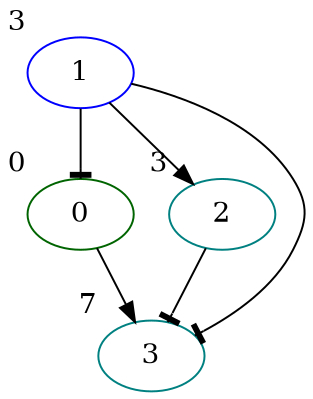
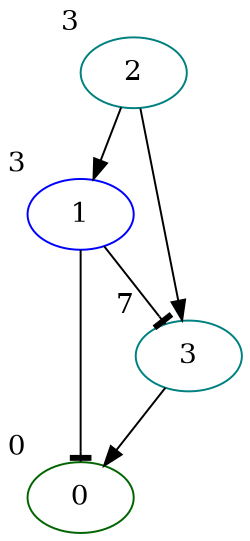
(144, 136) -> (111, 134)
(112, 276) -> (141, 419)
(189, 281) -> (159, 205)
